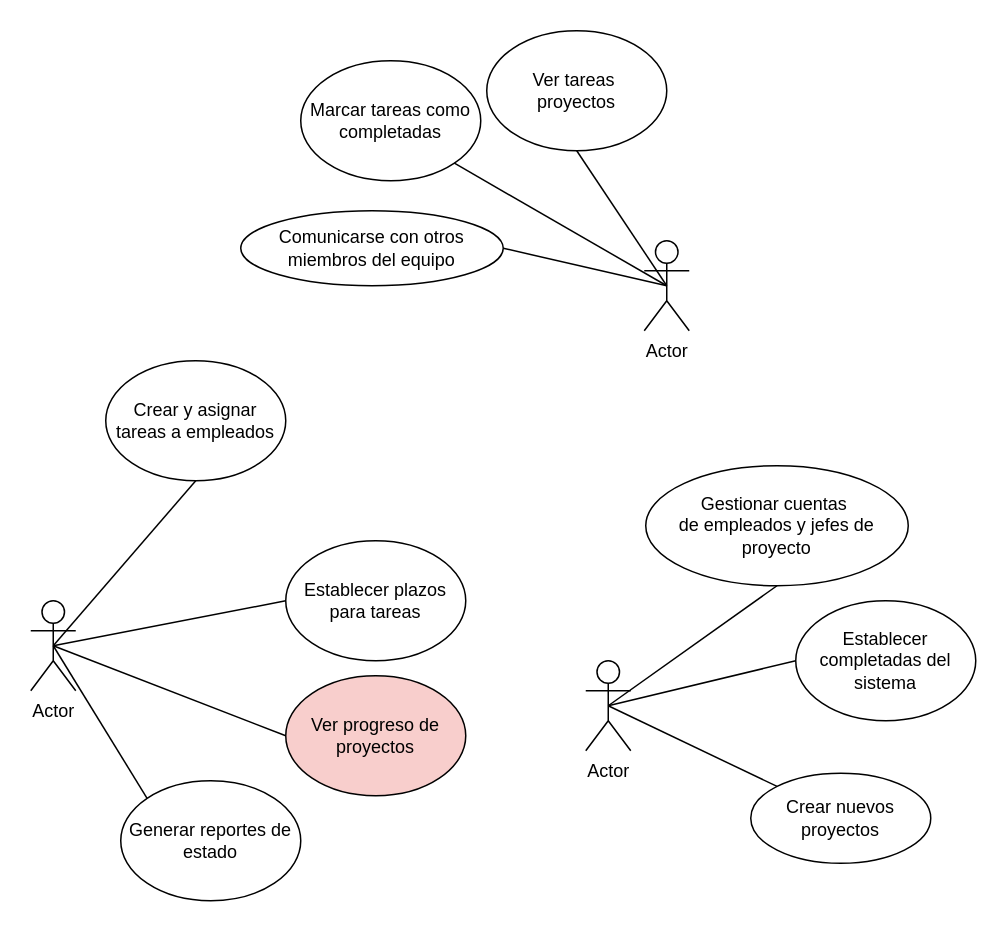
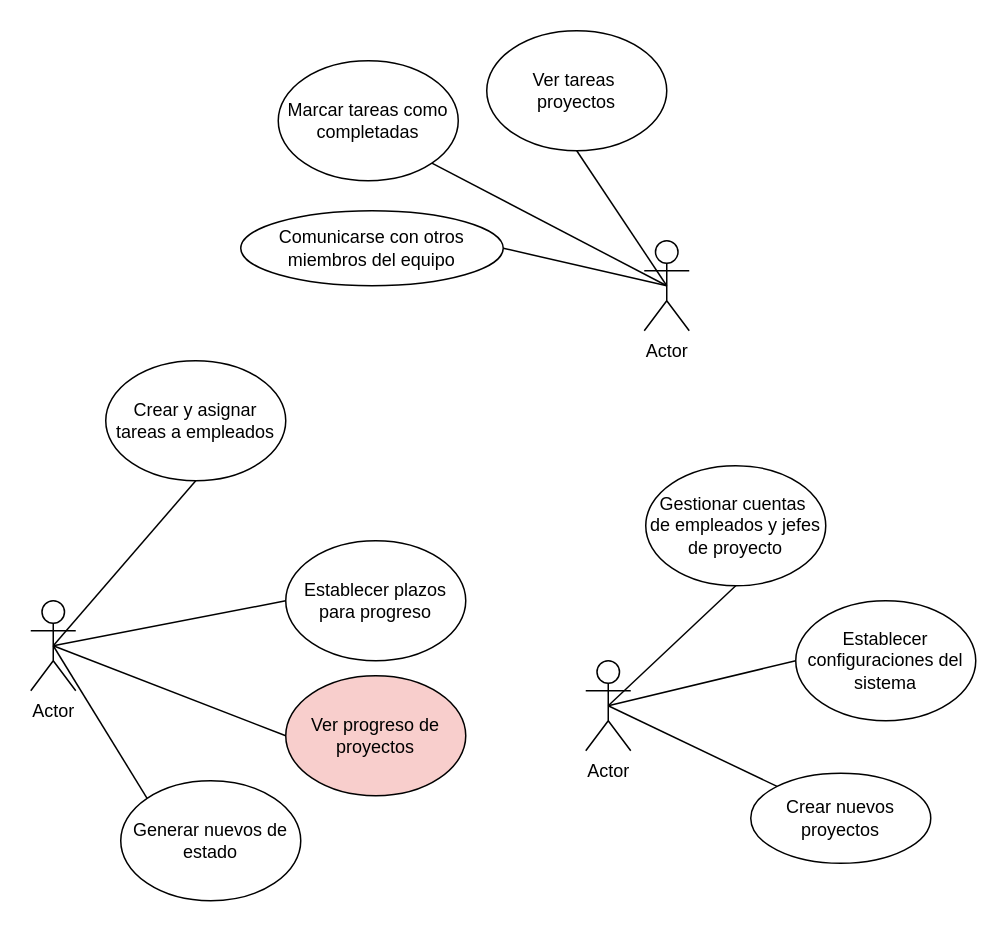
(391, 121) -> (368, 121)
(777, 526) -> (736, 526)
(376, 601) -> (376, 601)
(886, 661) -> (886, 661)
(211, 841) -> (211, 841)
